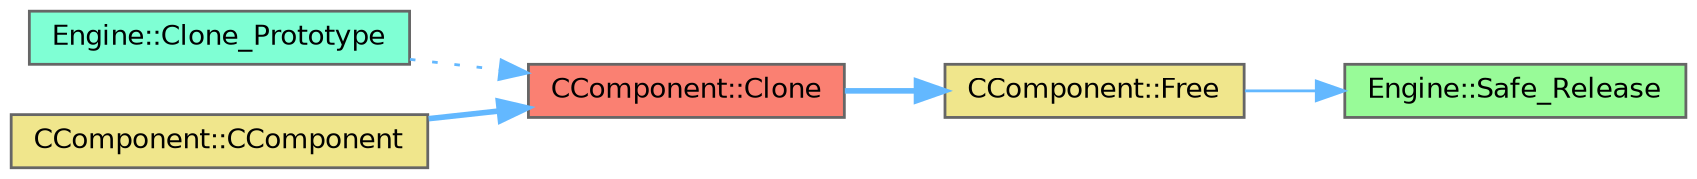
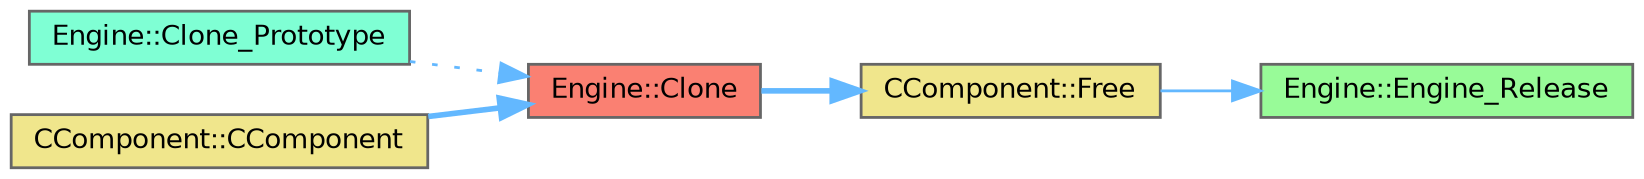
(686, 91) -> (644, 91)
(1515, 91) -> (1447, 91)
